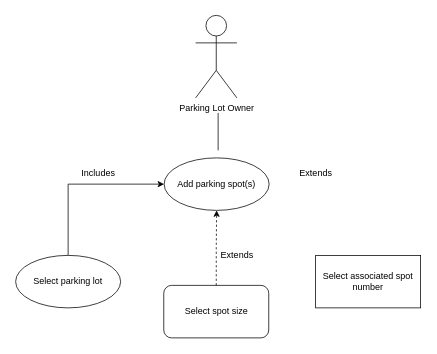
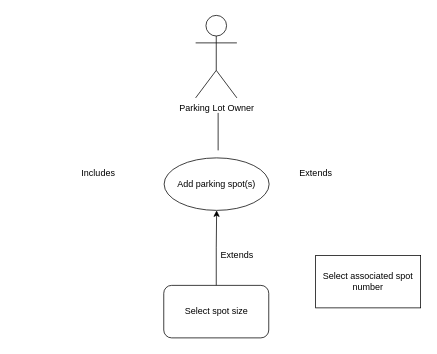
(68, 184) -> none
(216, 251) -> (216, 251)
(68, 282) -> none
